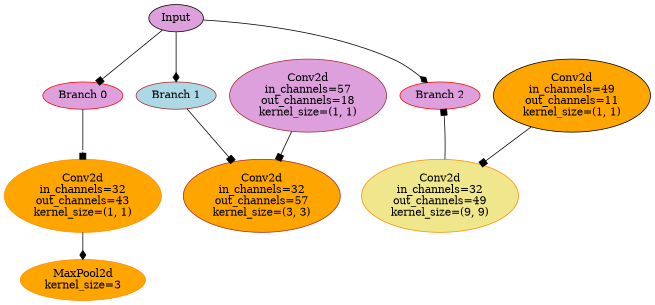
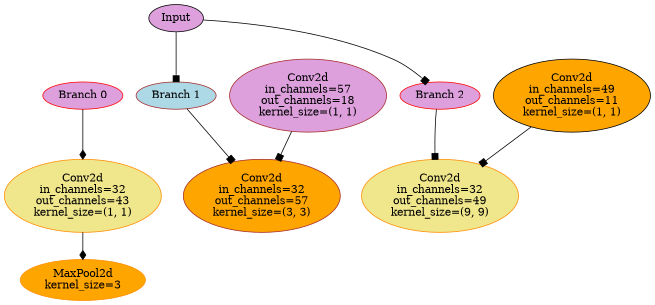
(317, 35) -> (317, 35)
(176, 53) -> (176, 53)
(133, 54) -> none
(83, 130) -> (83, 130)
(445, 138) -> (435, 130)
(83, 196) -> (83, 196)
